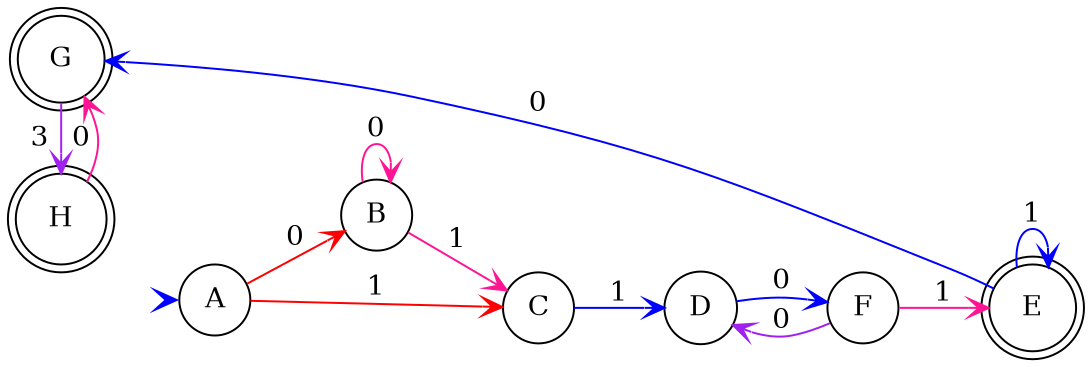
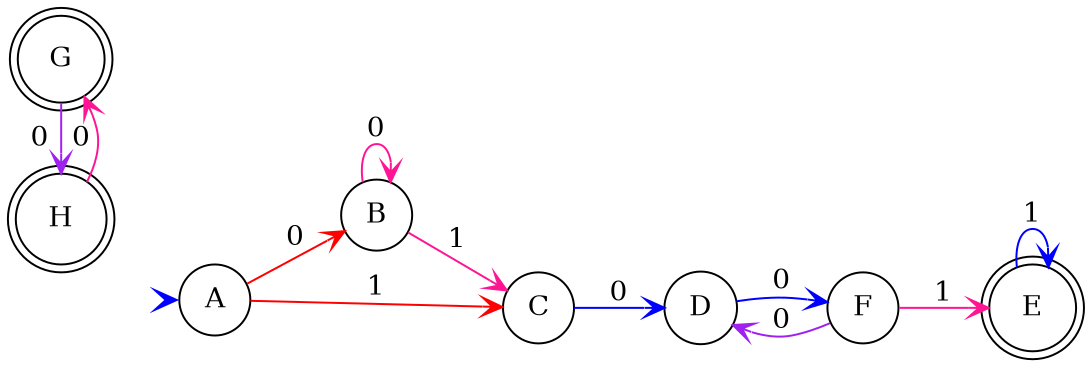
(570, 133) -> none
(40, 139) -> (40, 139)
(619, 293) -> (619, 293)
